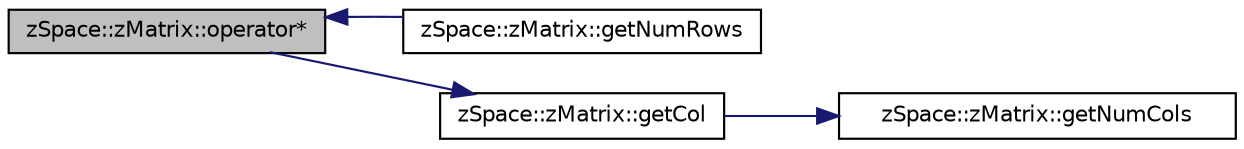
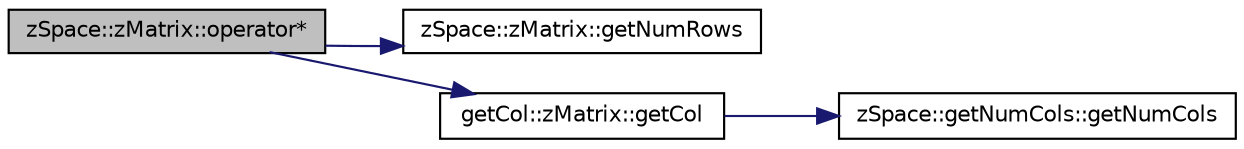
(375, 17) -> (353, 46)
(582, 116) -> (582, 116)
(1037, 116) -> (1037, 116)
